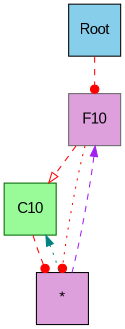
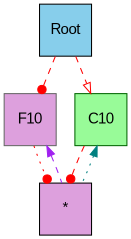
(66, 160) -> (81, 70)
